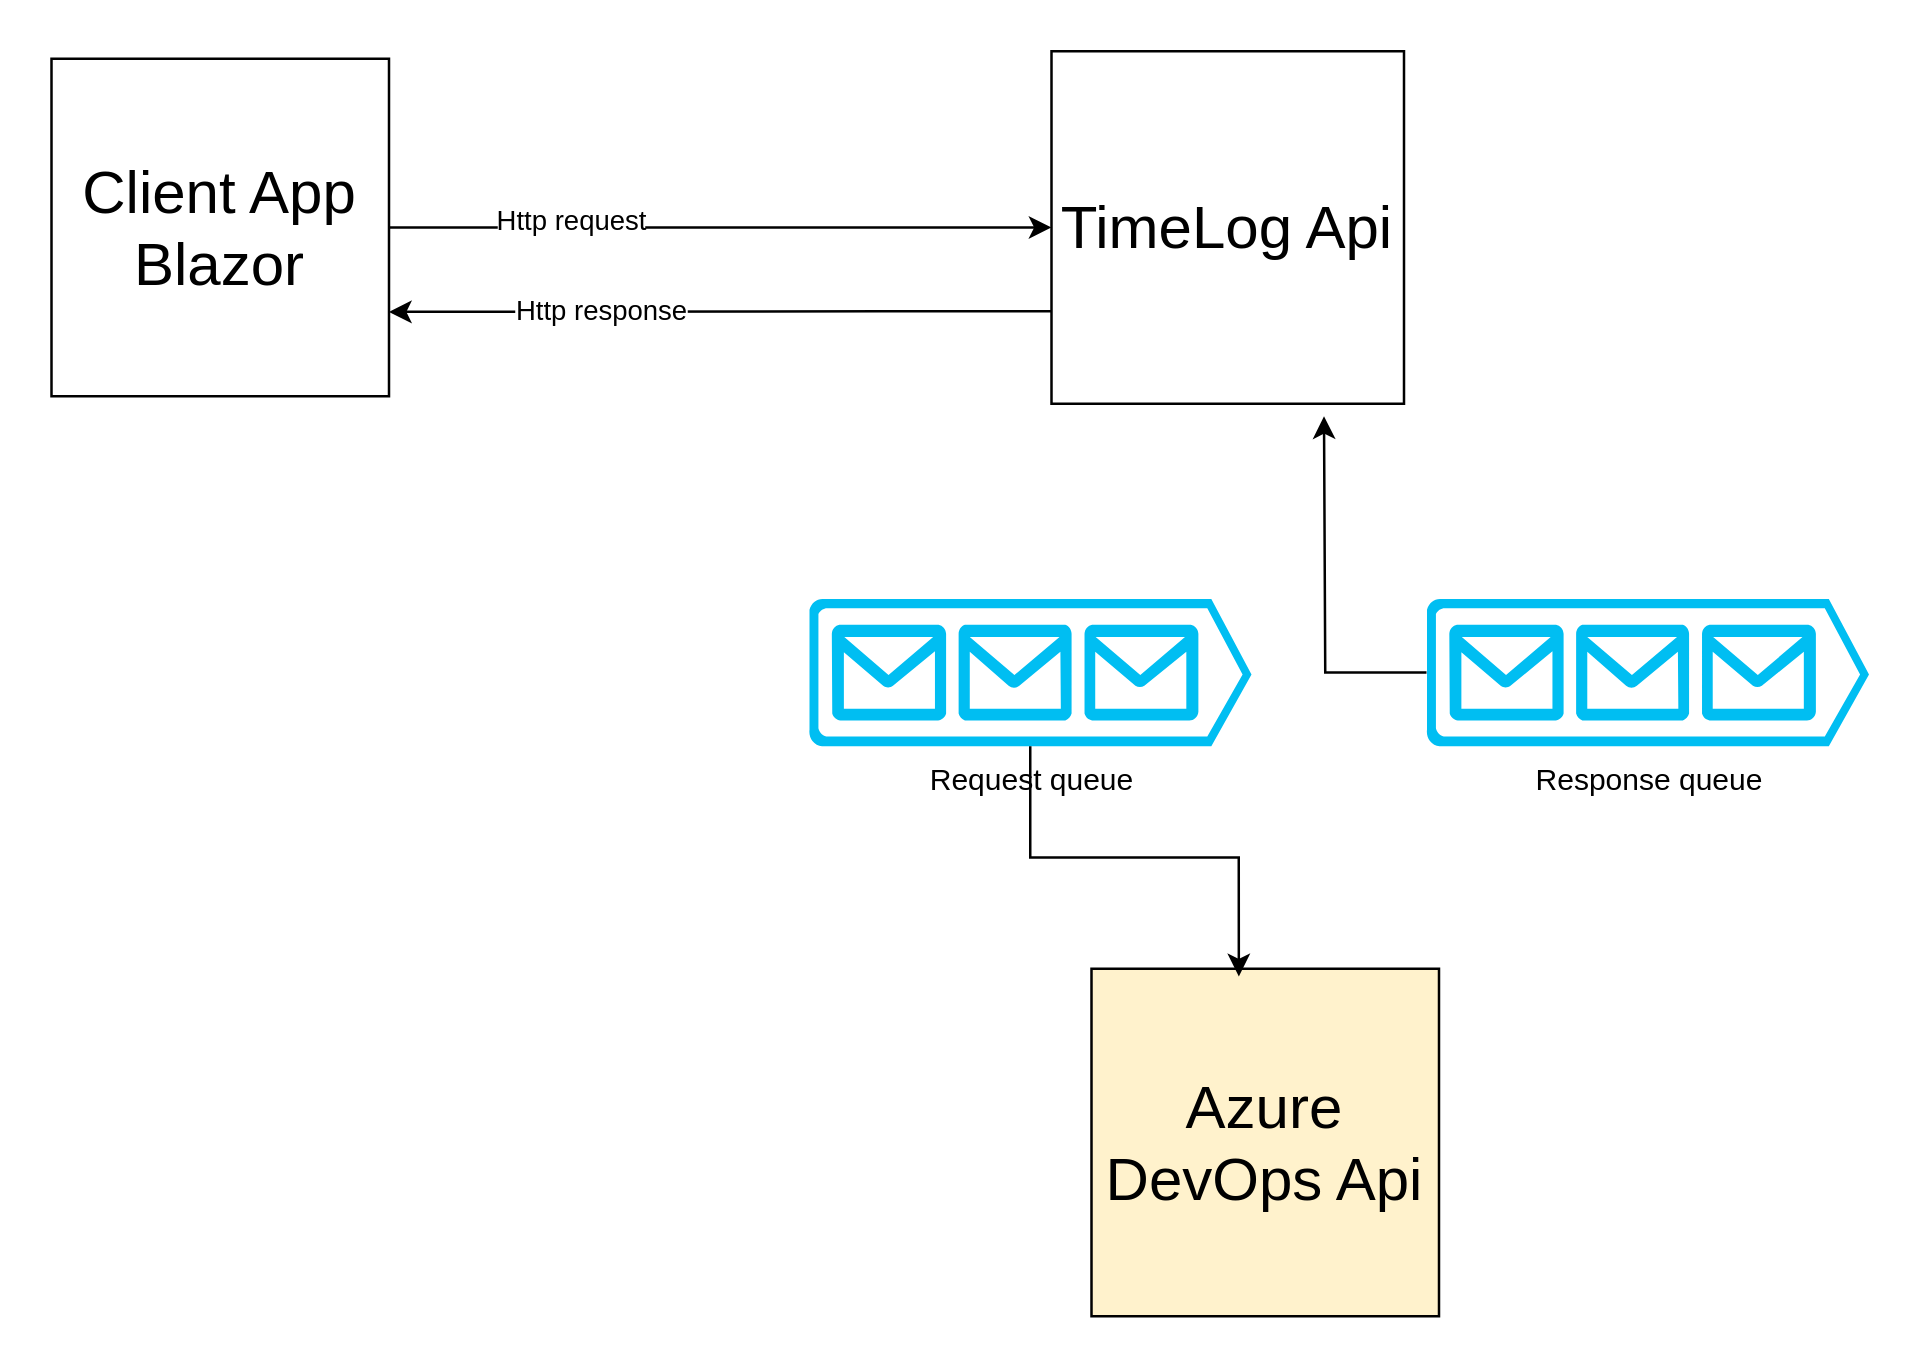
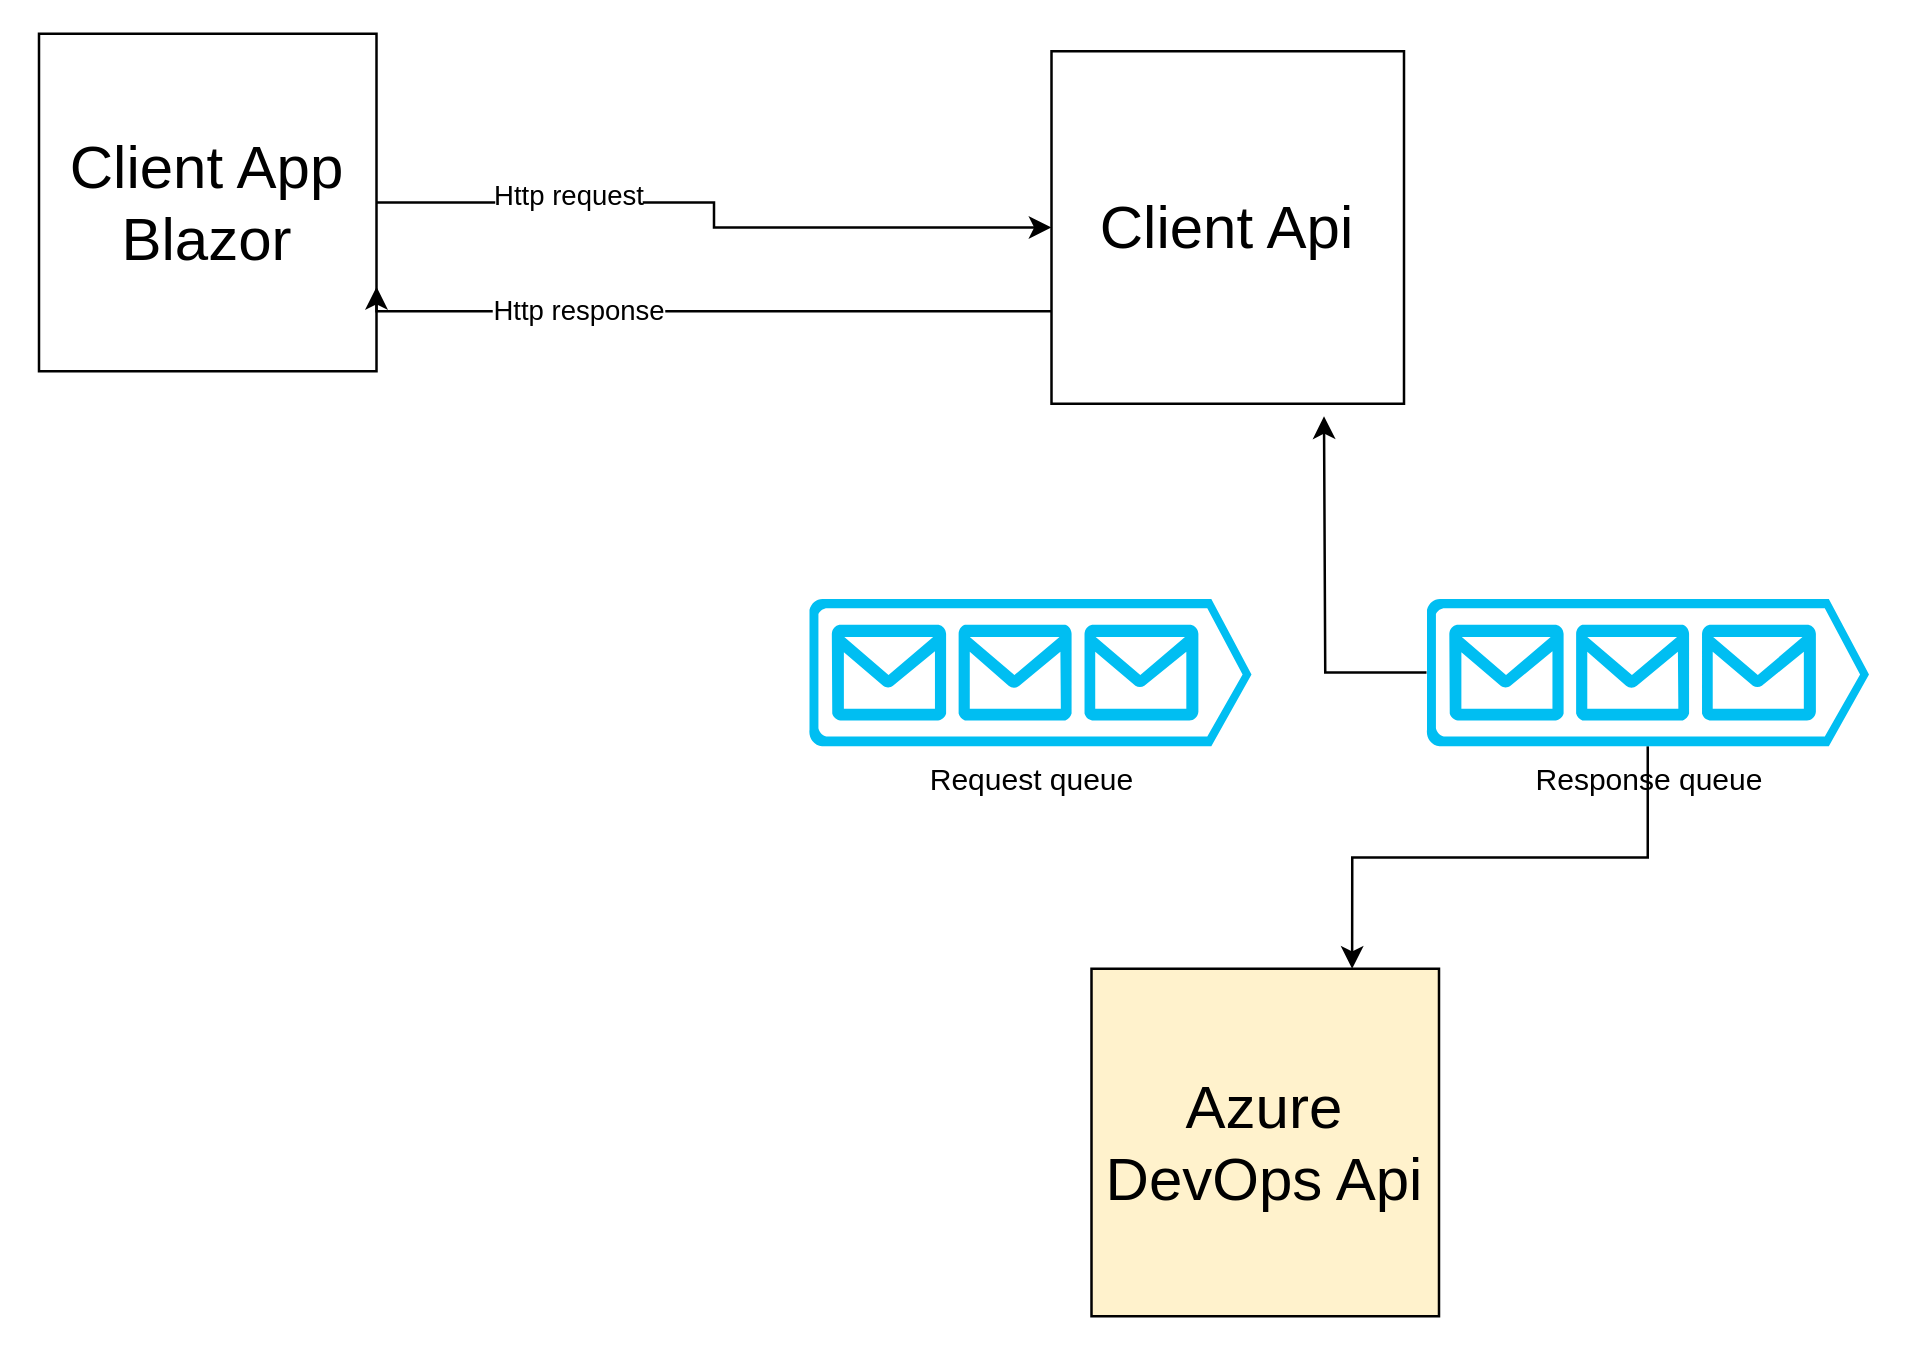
(220, 228) -> (208, 203)
(1228, 229) -> (1228, 229)
(1129, 858) -> none
none -> (1508, 858)
